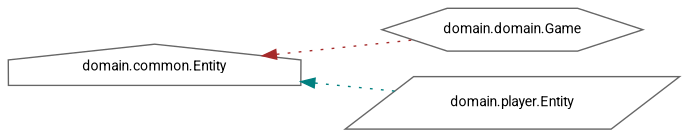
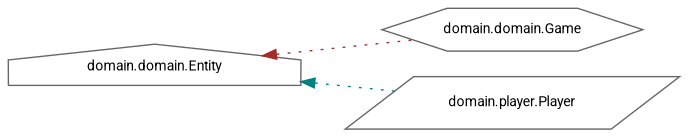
(155, 67) -> (155, 67)
(512, 103) -> (512, 103)
